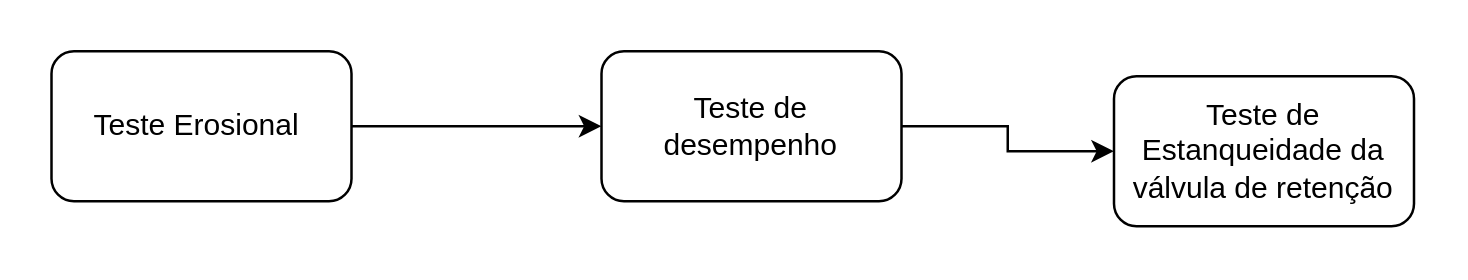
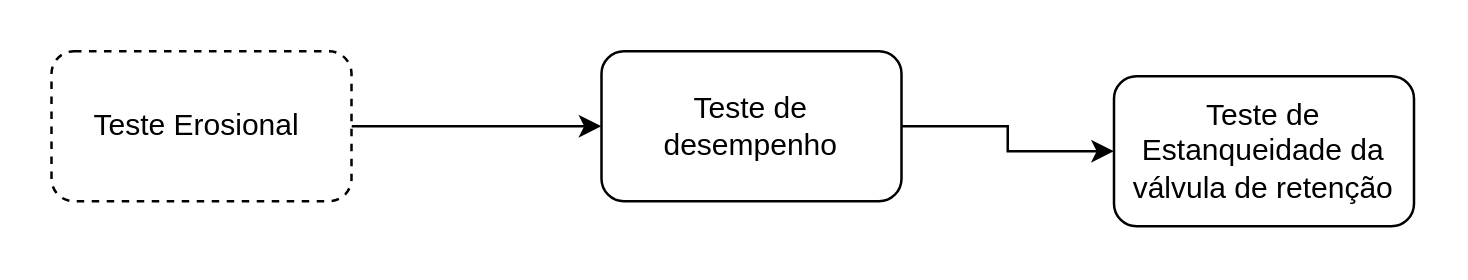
(201, 126) -> (201, 126)
